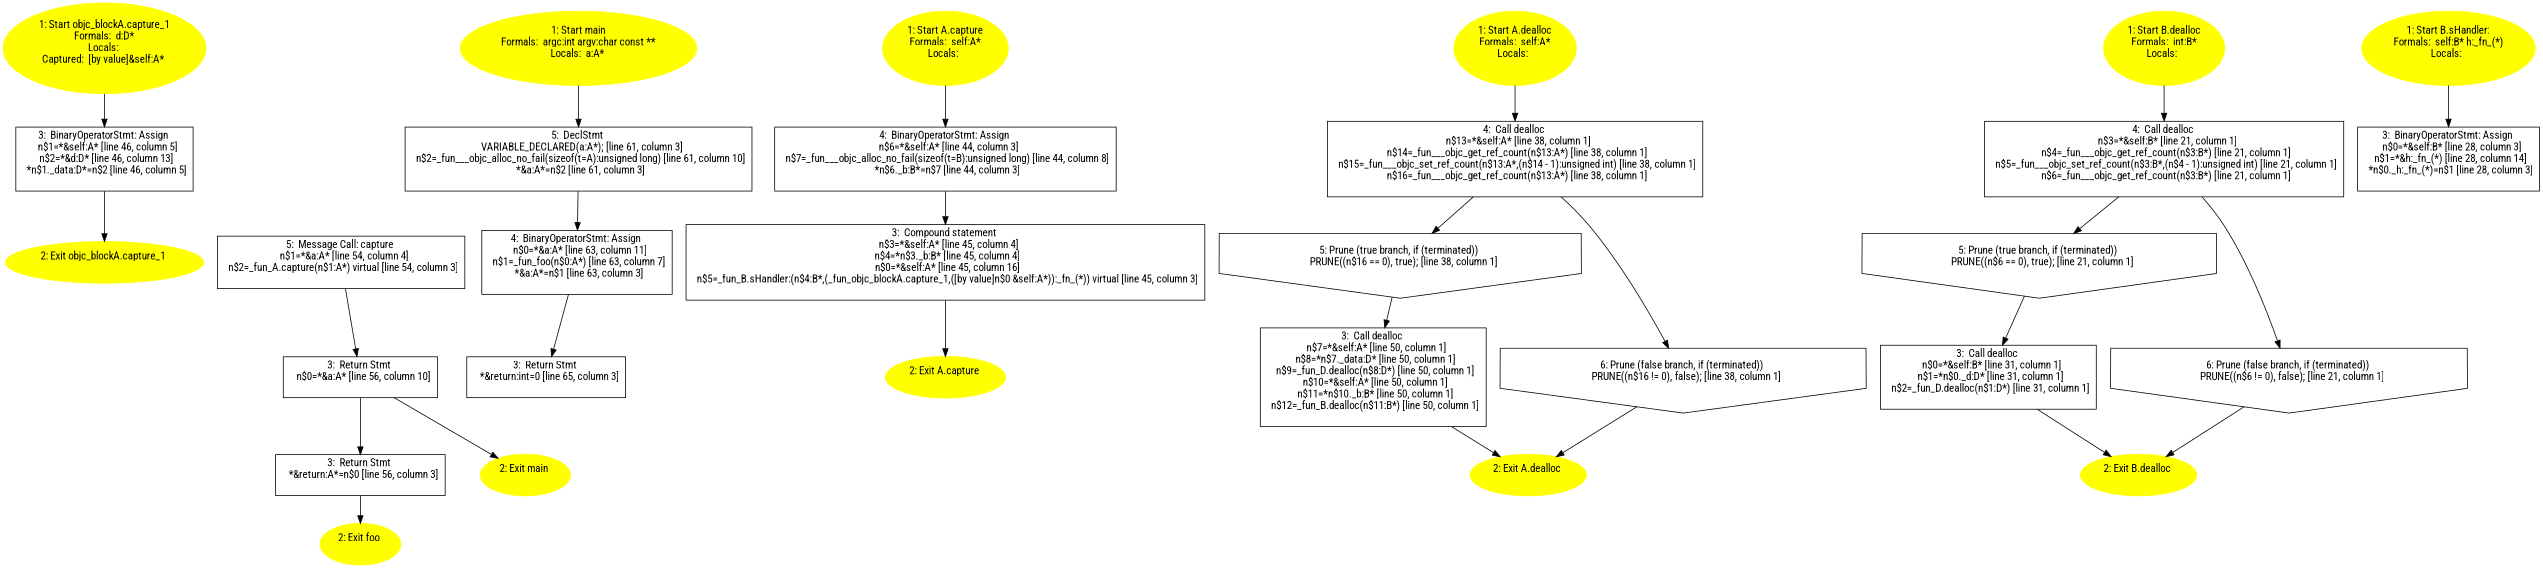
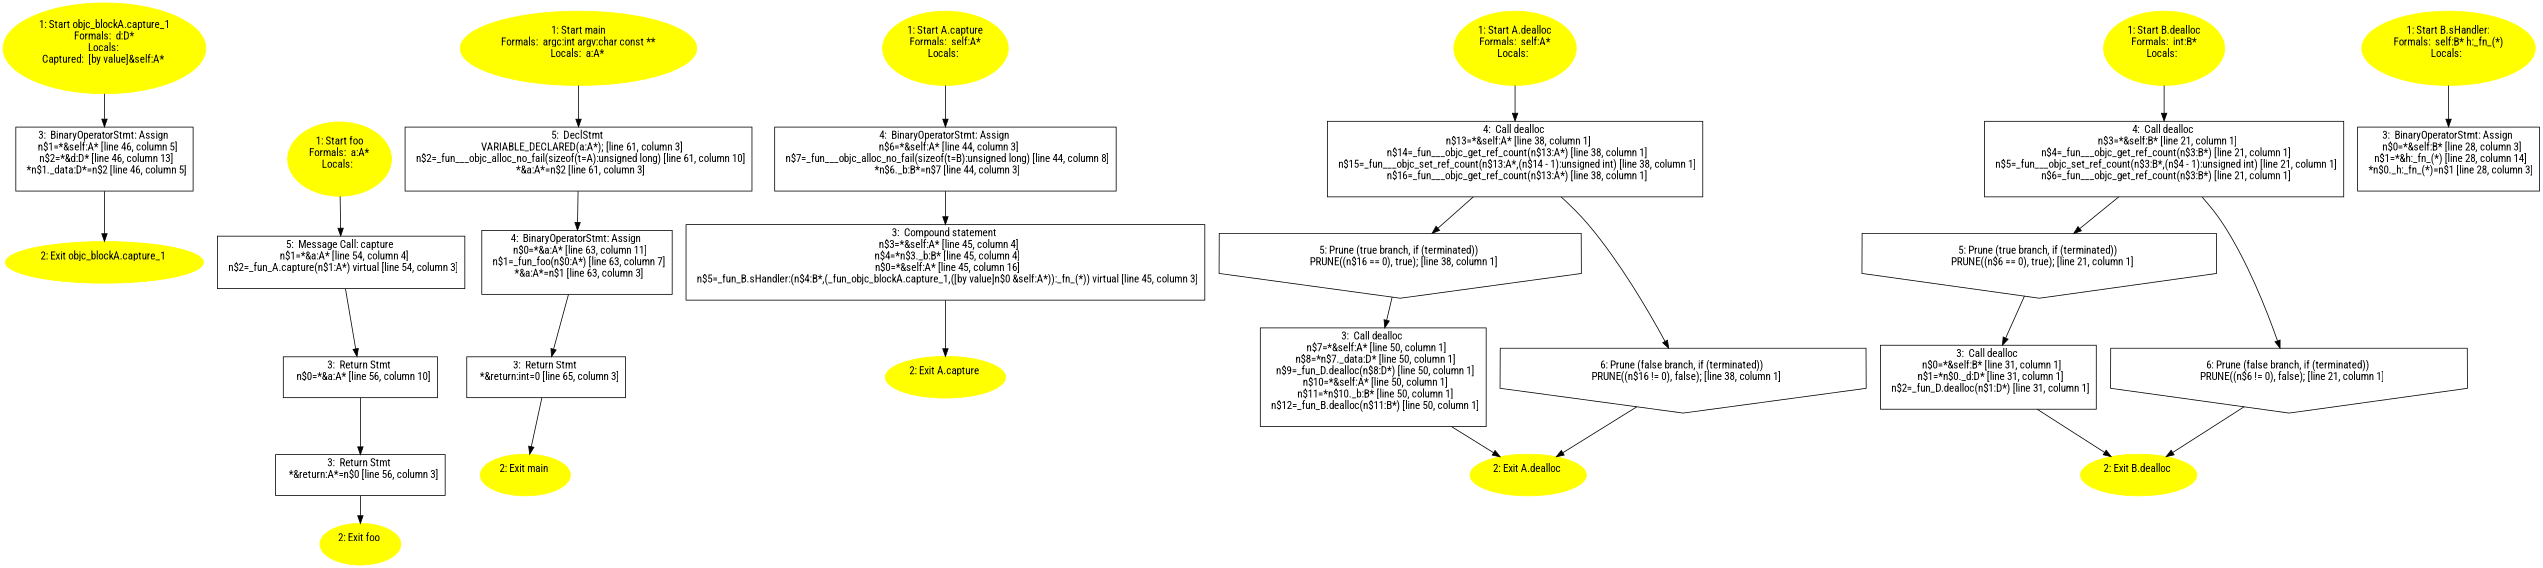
none -> (340, 159)
(443, 426) -> (537, 422)
